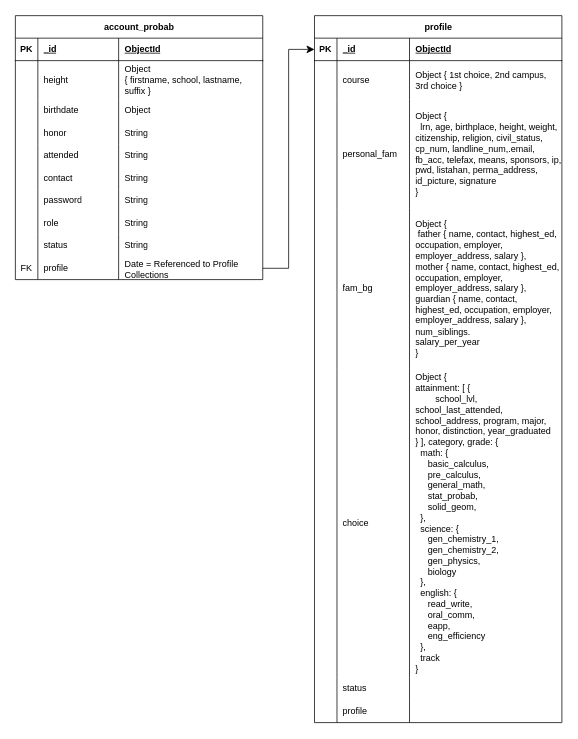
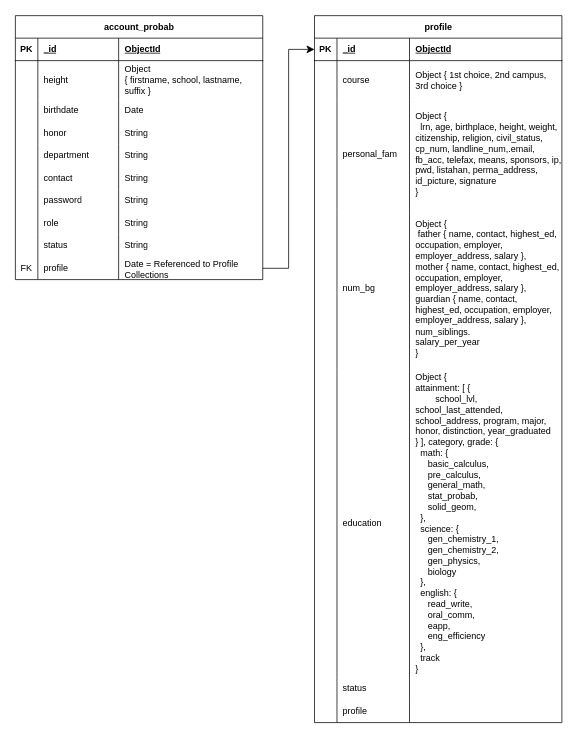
(140, 111) -> (135, 111)
(64, 156) -> (69, 156)
(358, 288) -> (358, 288)
(357, 523) -> (365, 523)
